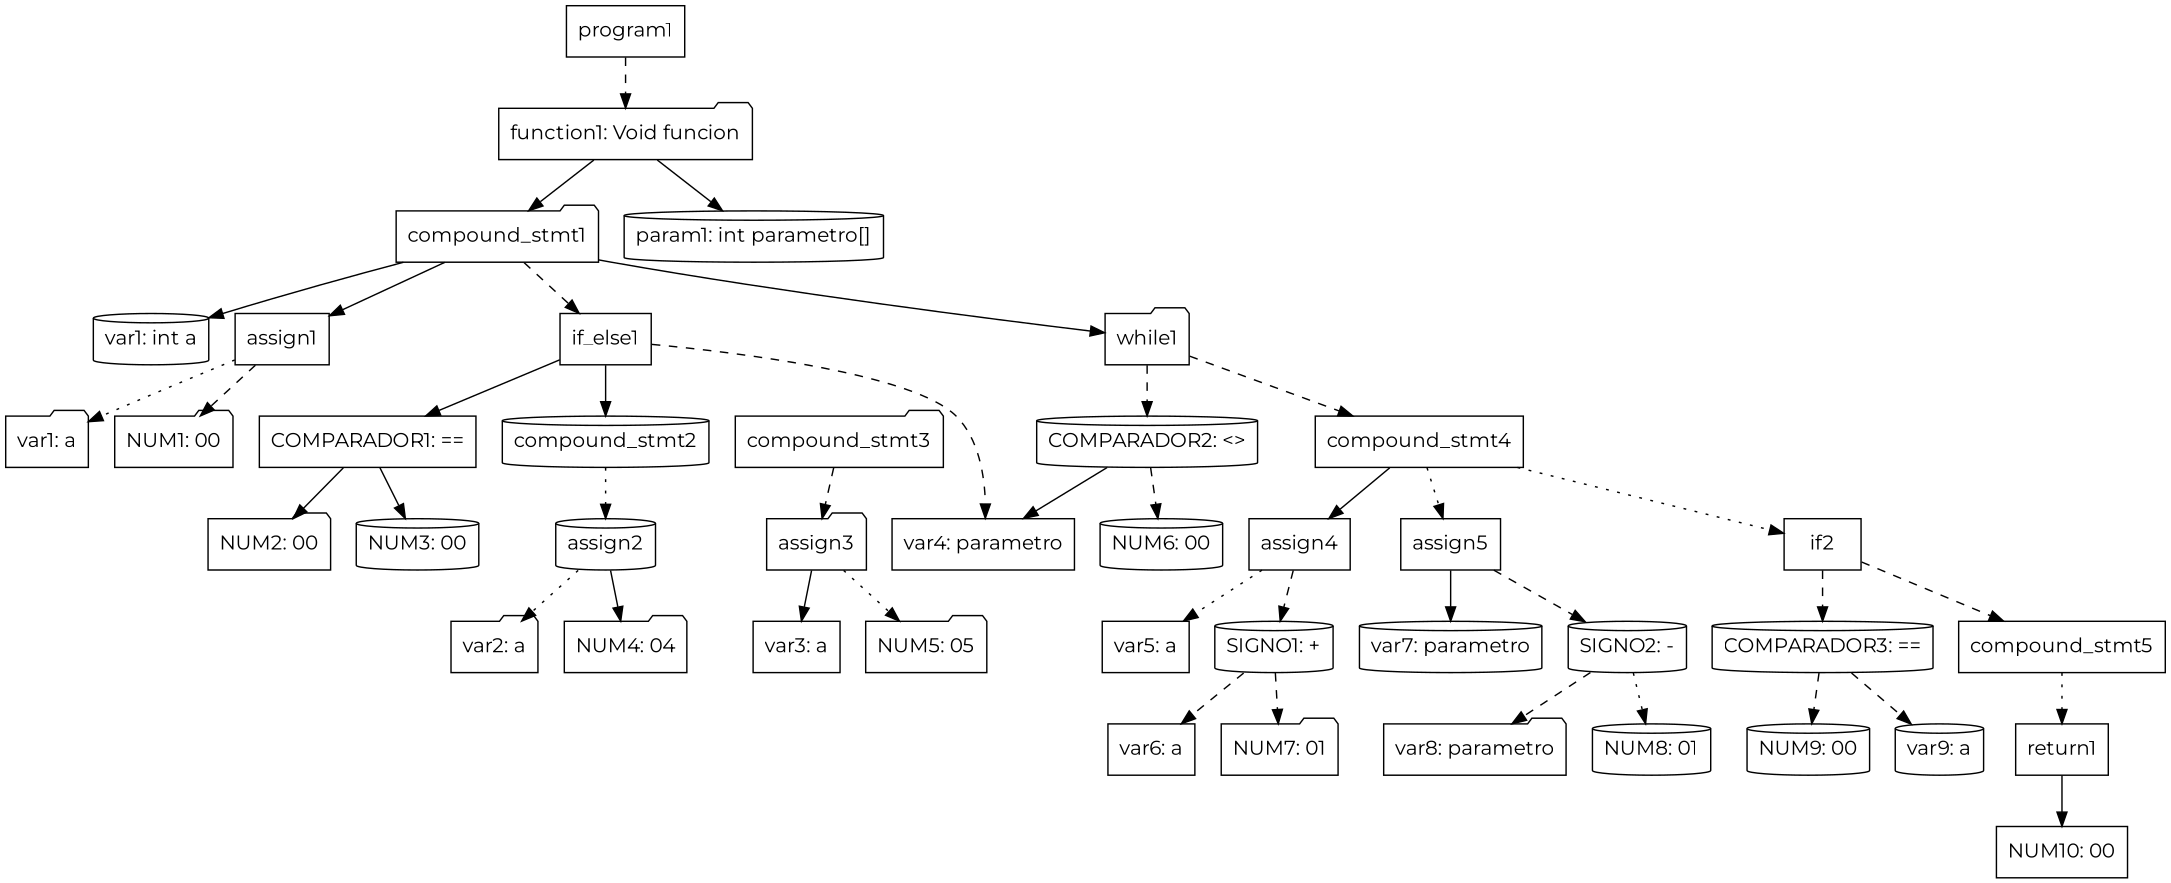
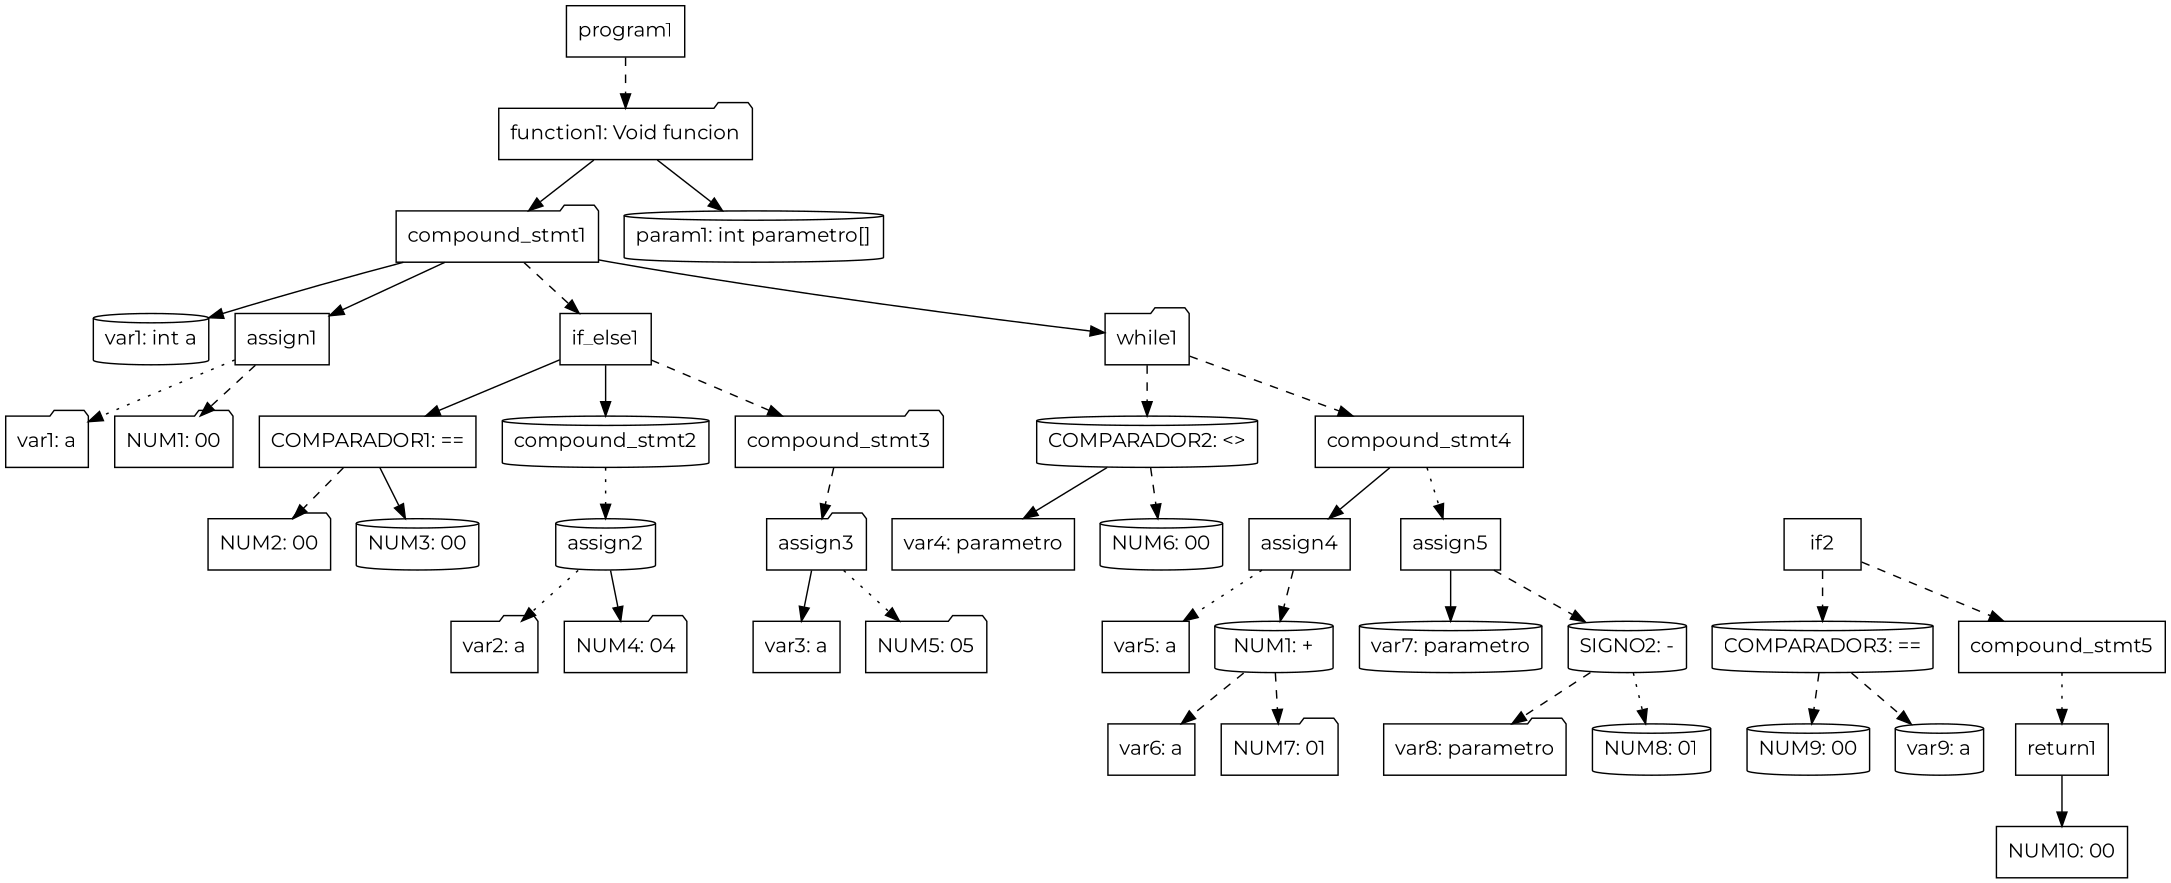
(855, 375) -> (710, 385)
(323, 488) -> (323, 488)
(1644, 499) -> none
(1274, 647) -> (1274, 647)
